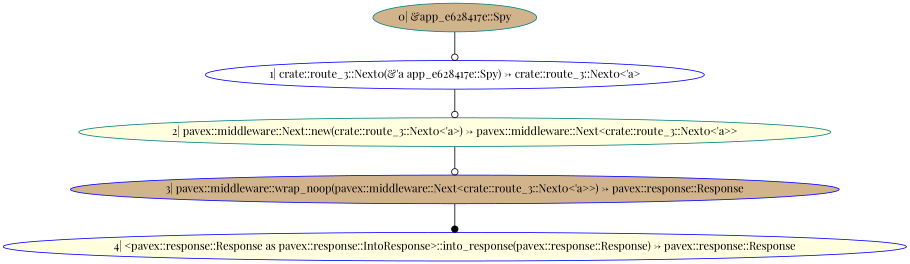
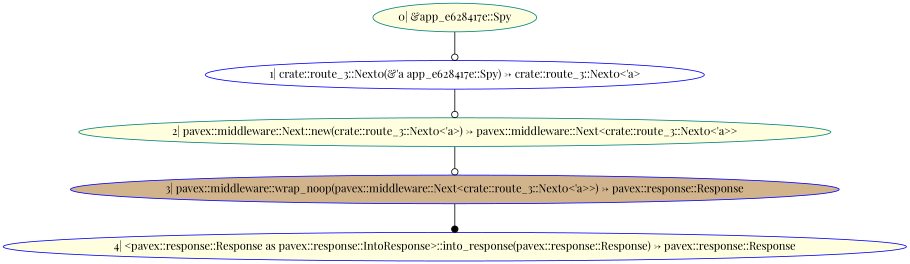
(455, 18) -> (455, 18)
